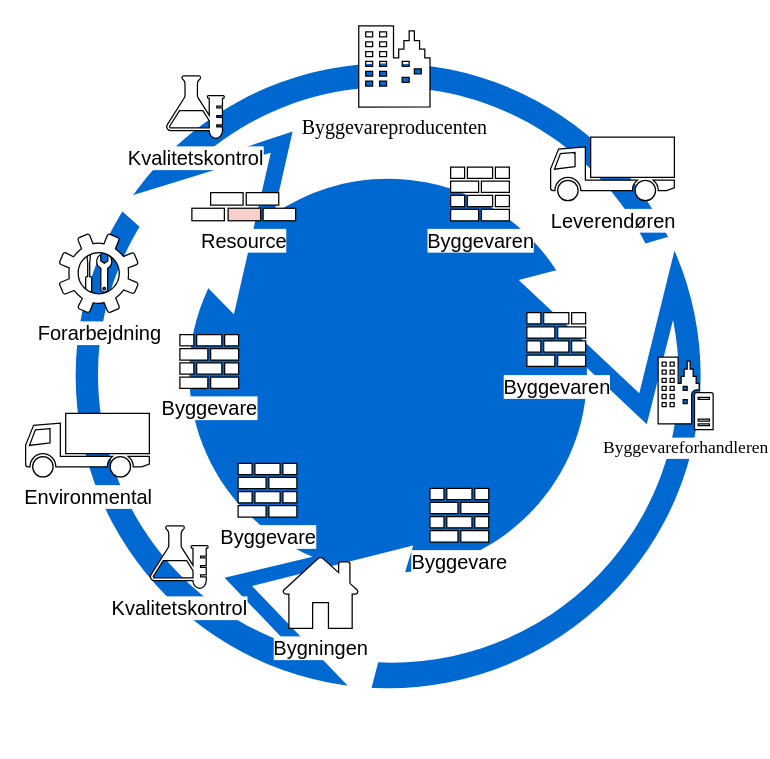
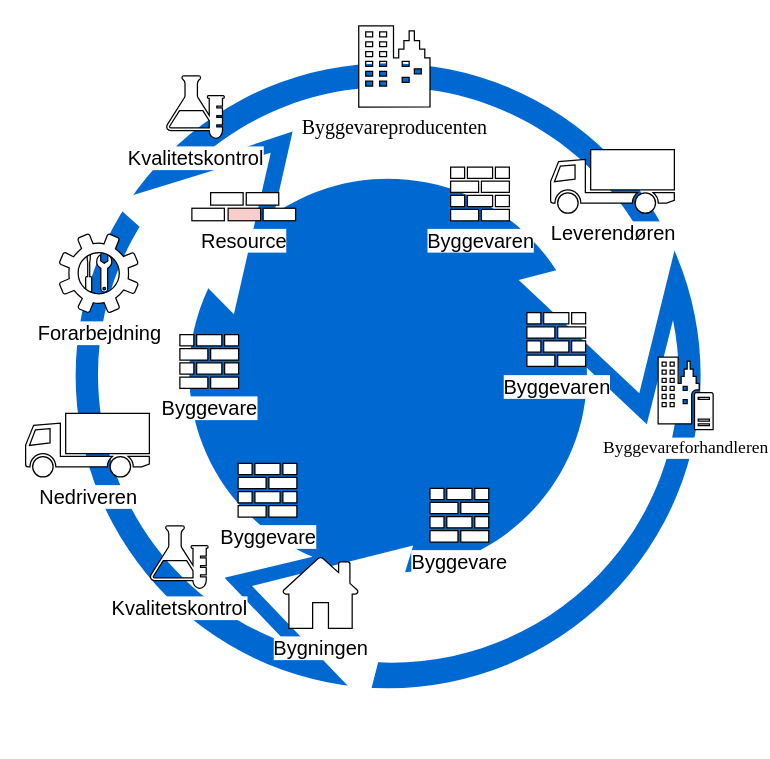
(613, 169) -> (613, 181)
(89, 495) -> (89, 495)
(389, 735) -> (389, 735)
